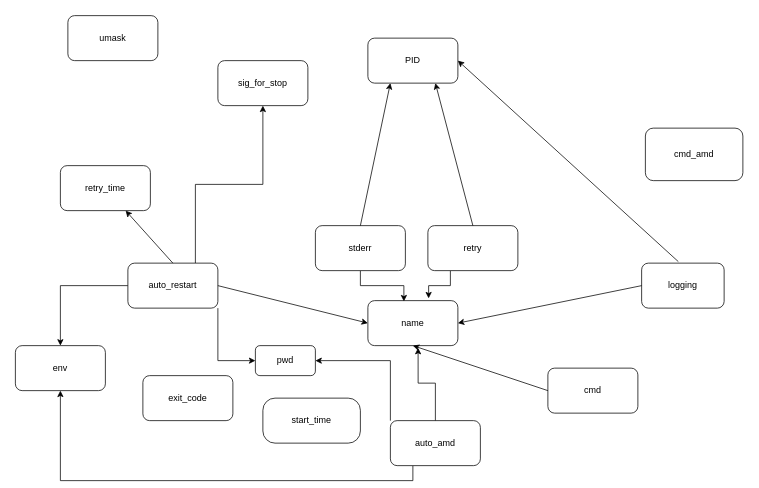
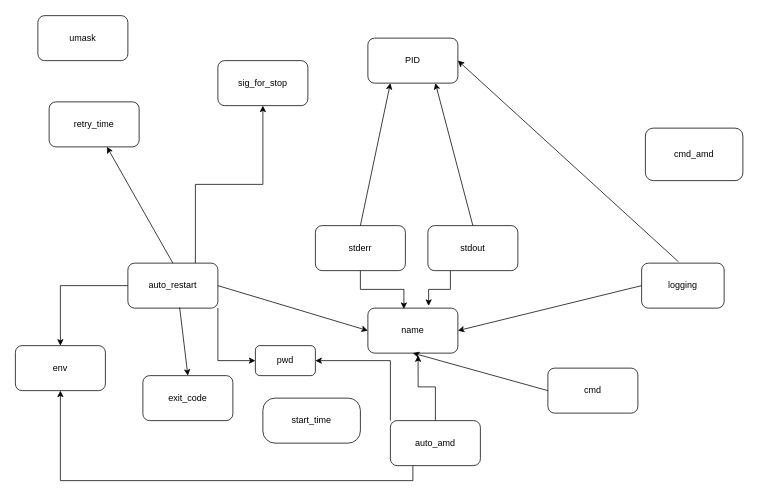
(113, 38) -> (83, 38)
(105, 188) -> (94, 124)
(473, 248) -> (473, 248)
(413, 323) -> (413, 330)
none -> (184, 340)
